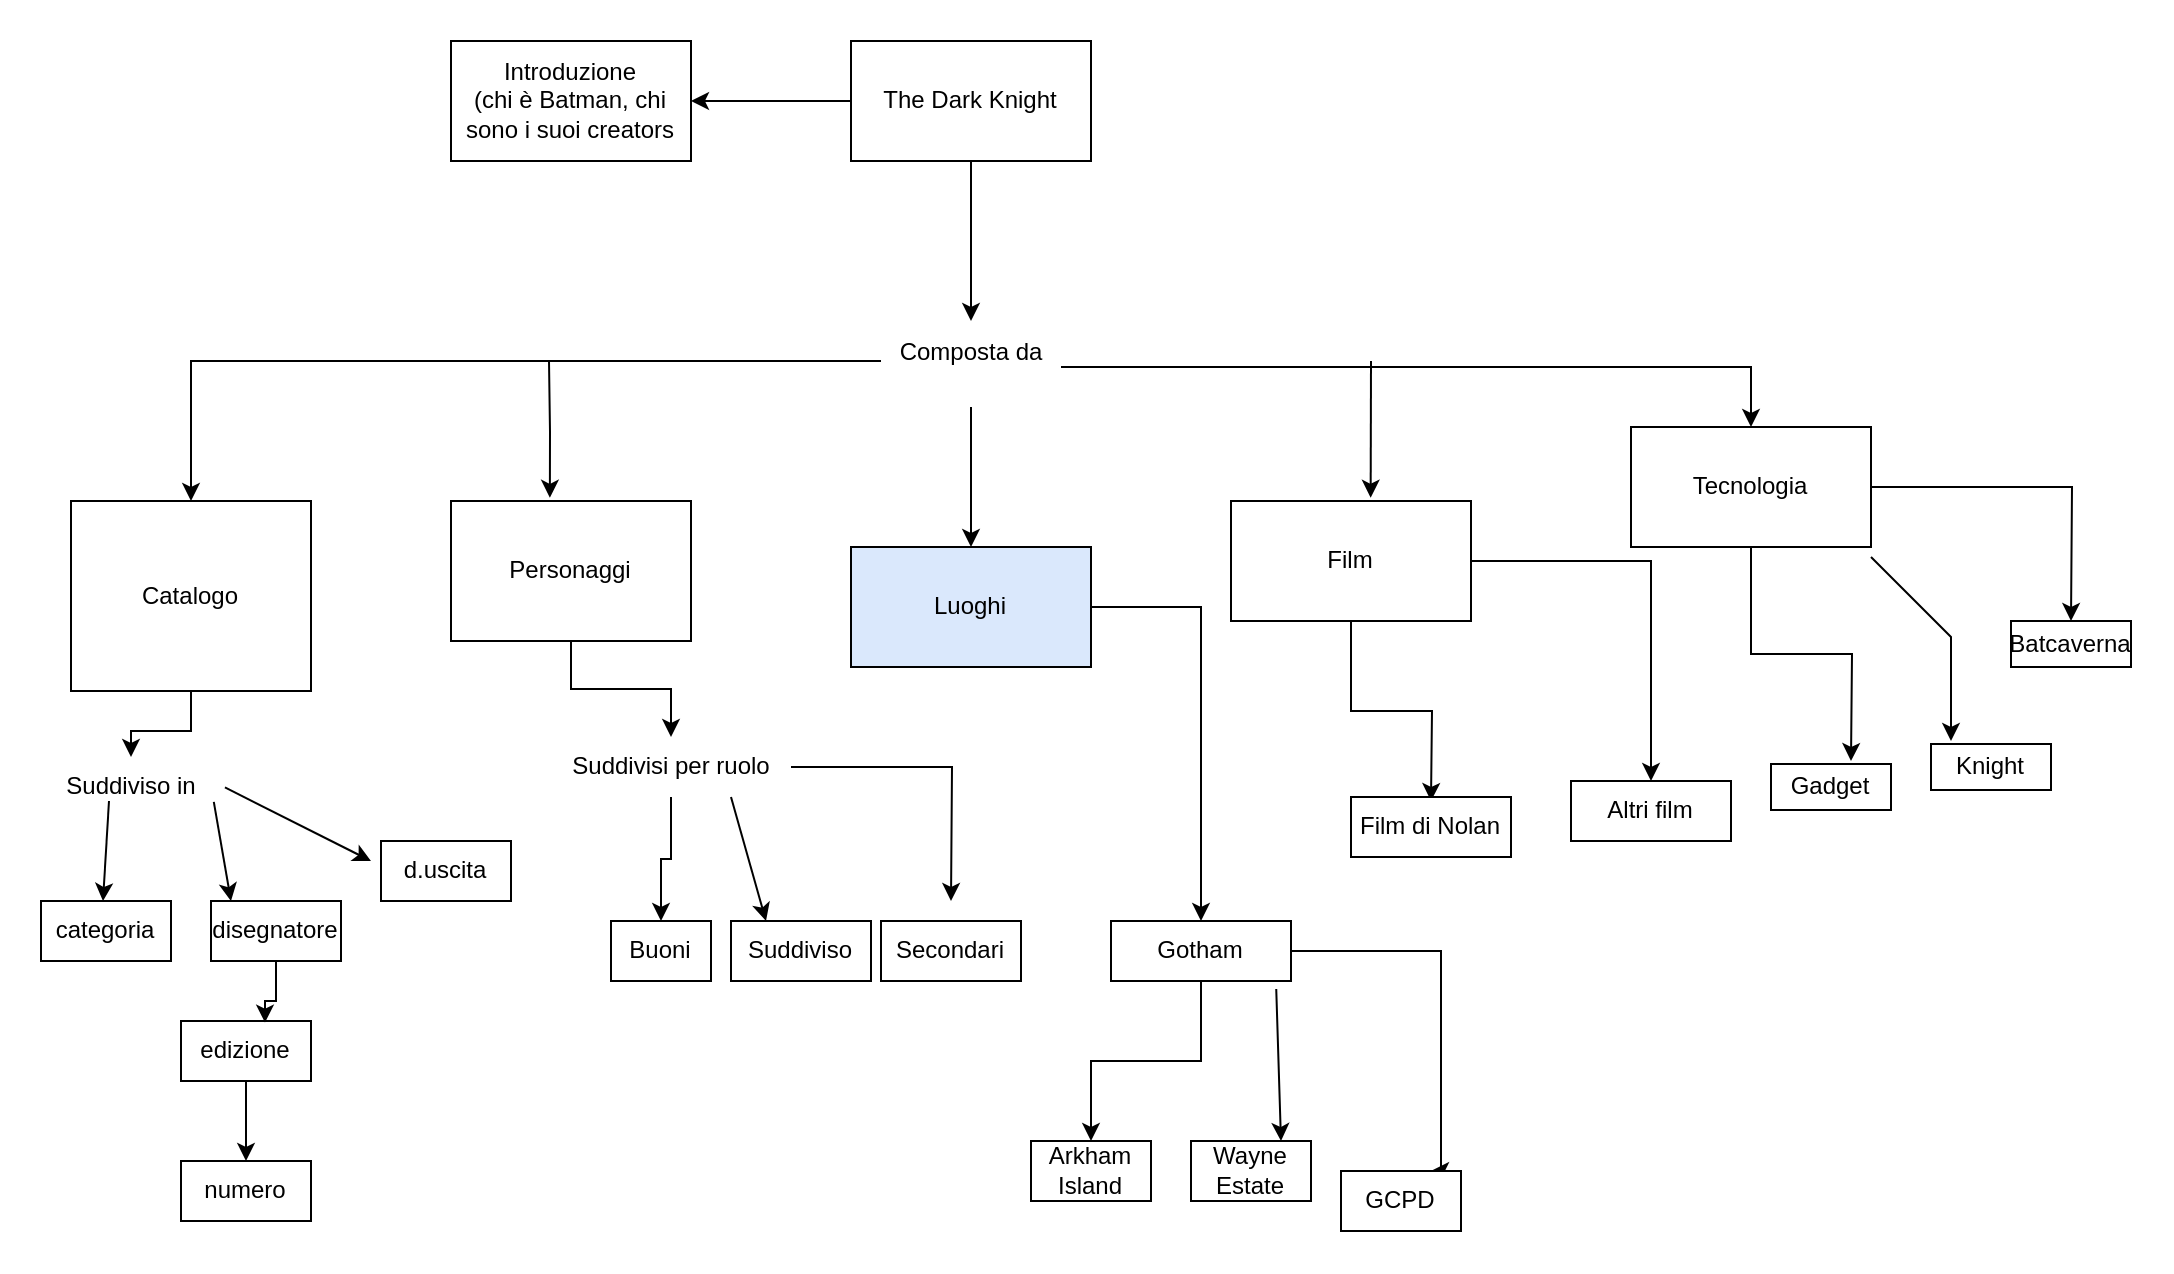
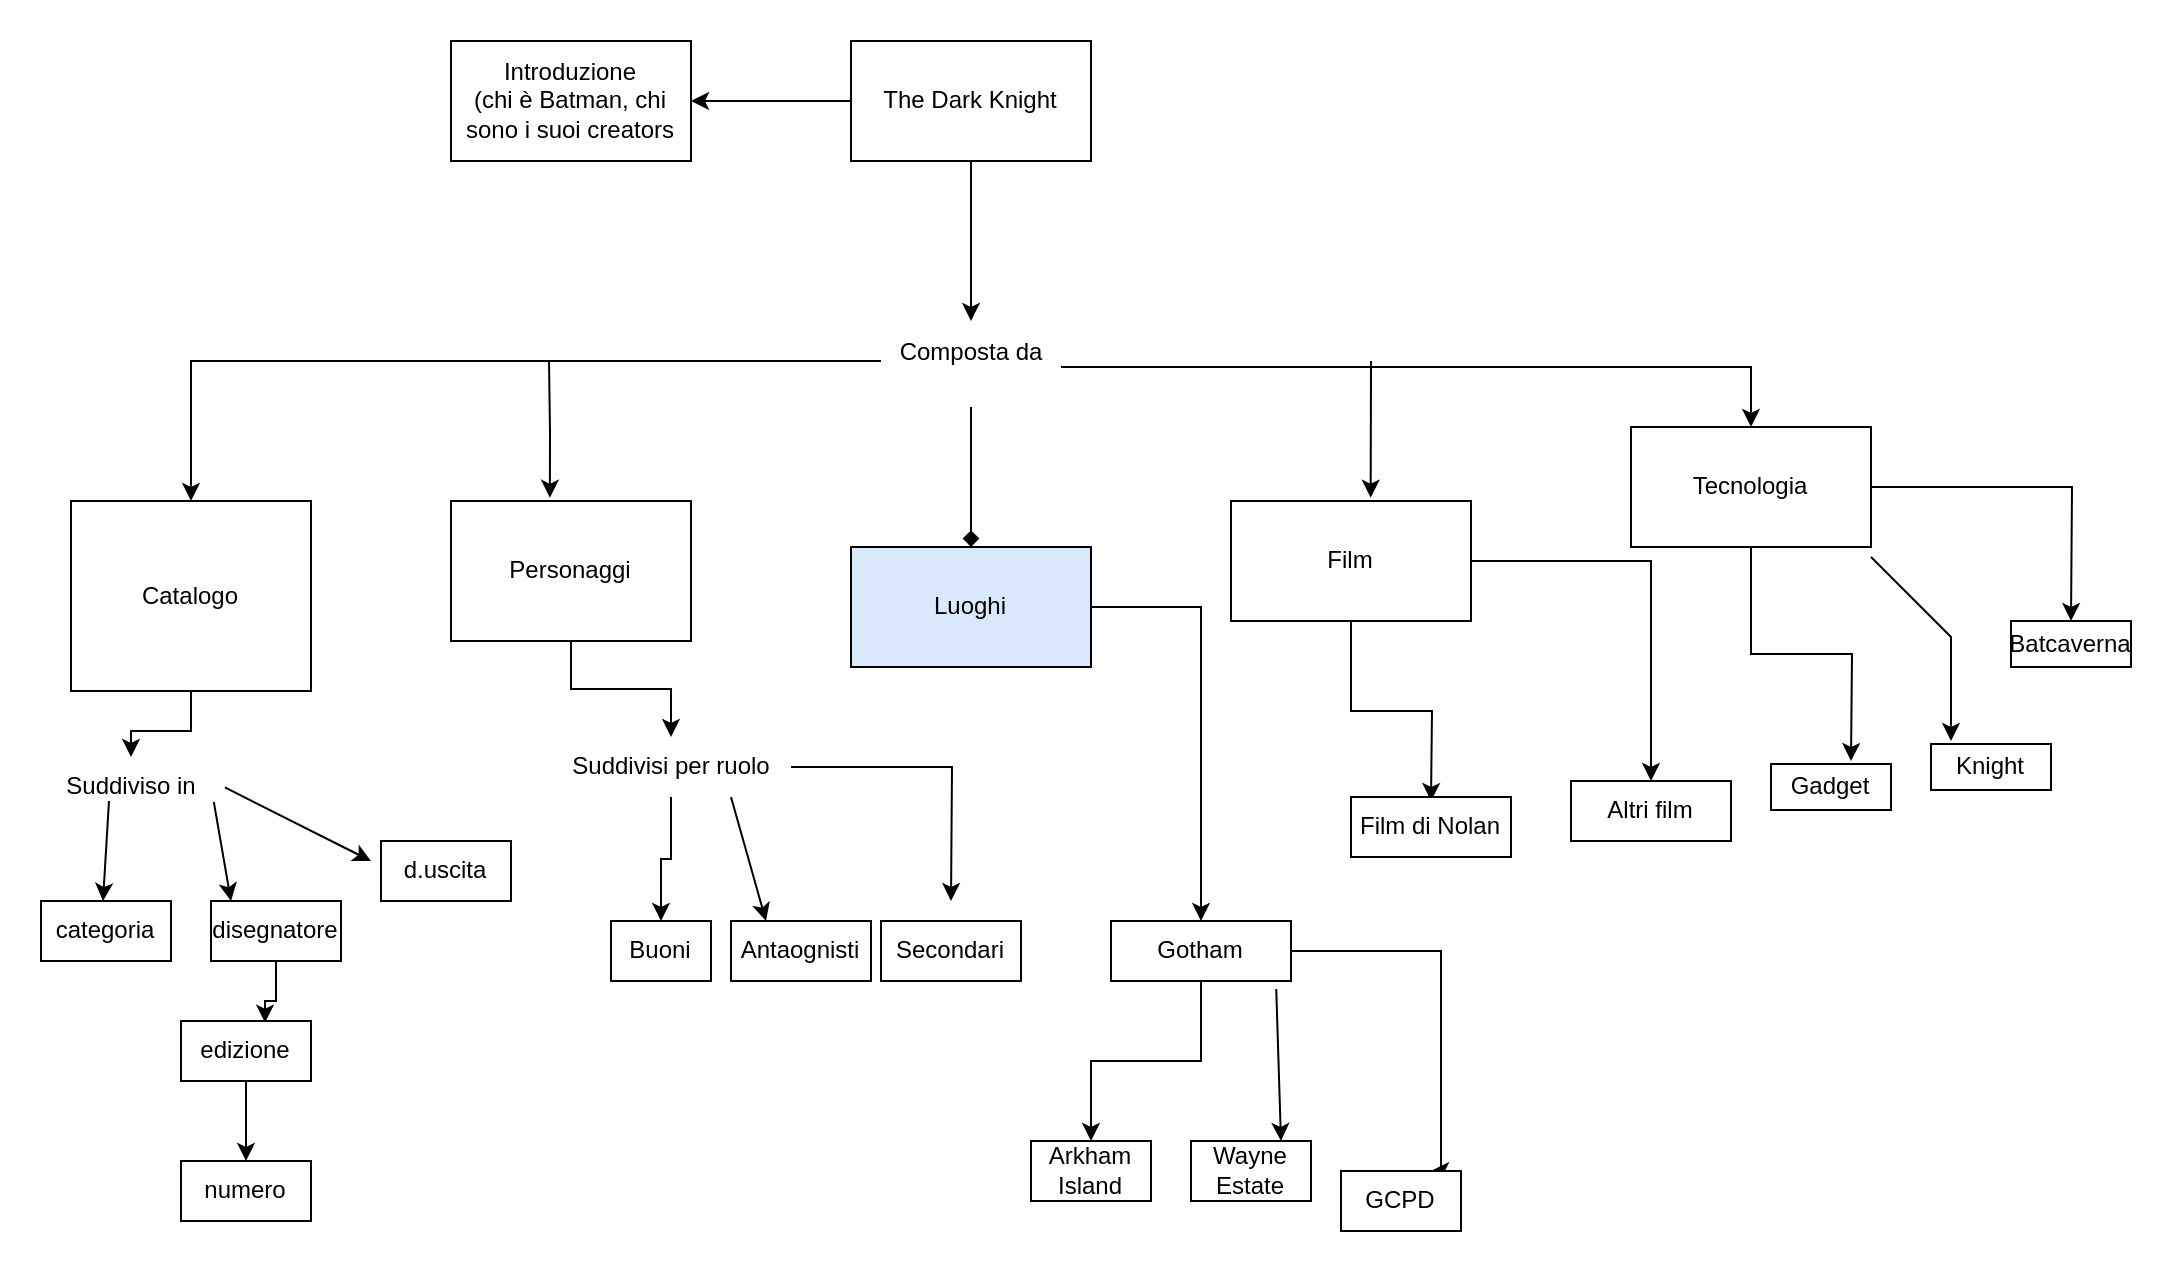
(971, 532) -> (971, 531)
(801, 951) -> (801, 951)
